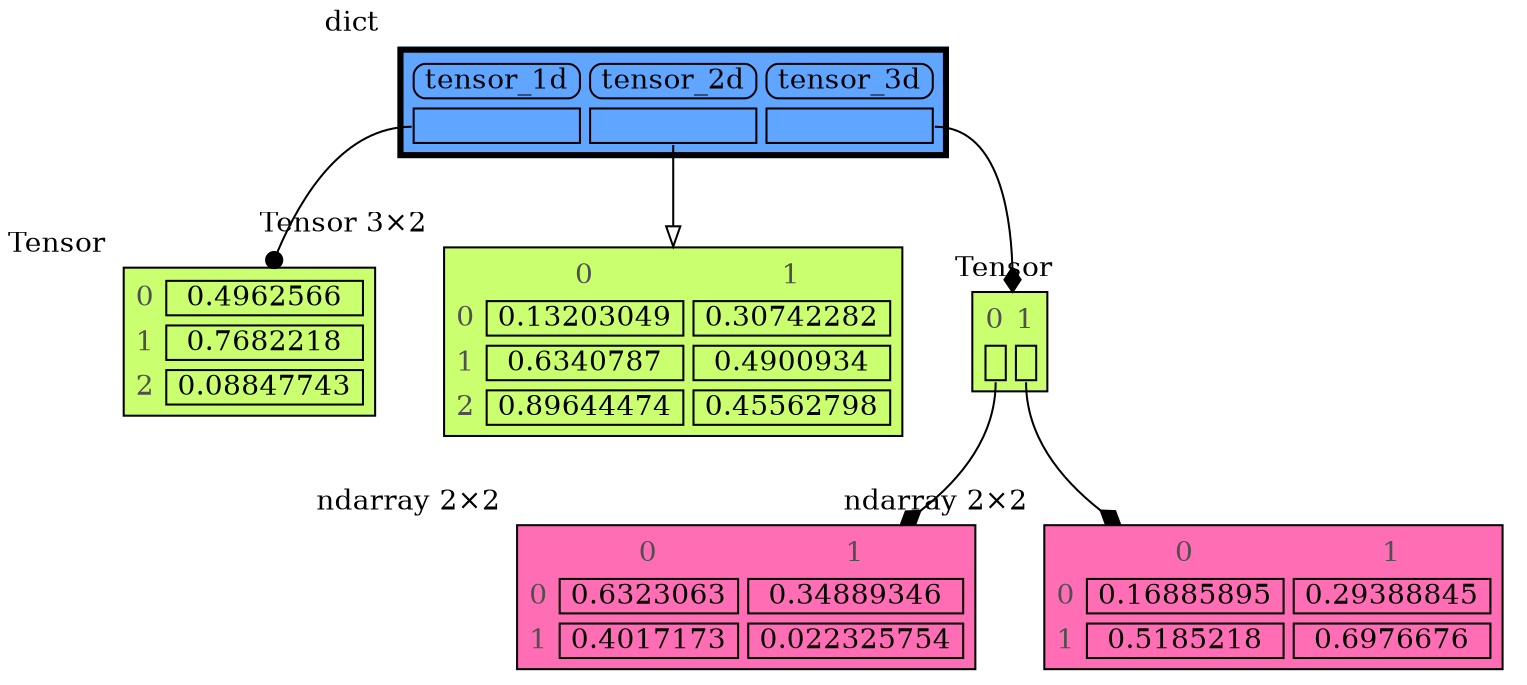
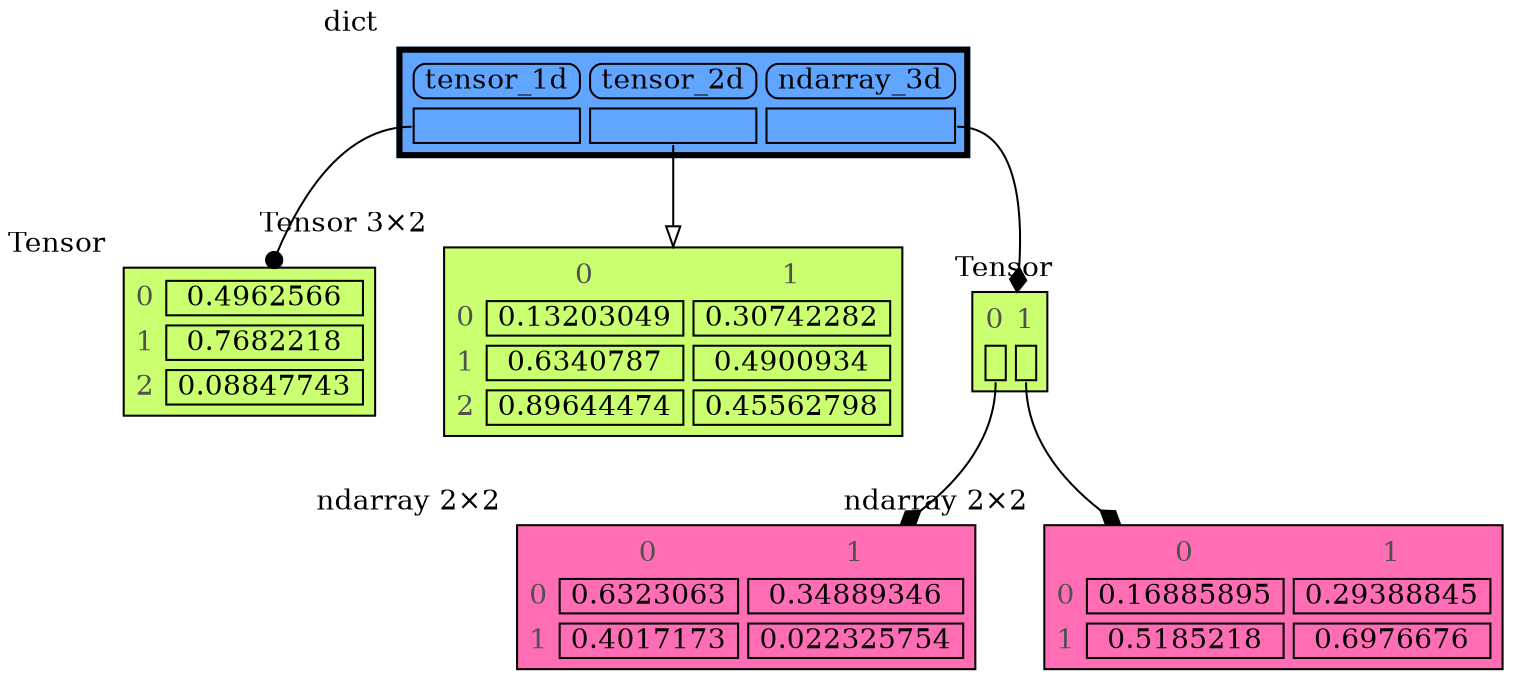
(850, 80) -> (861, 80)
